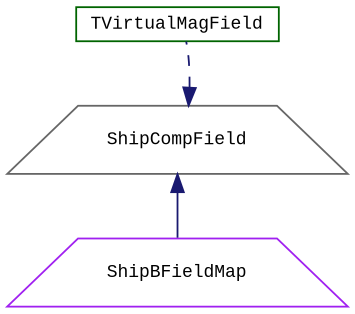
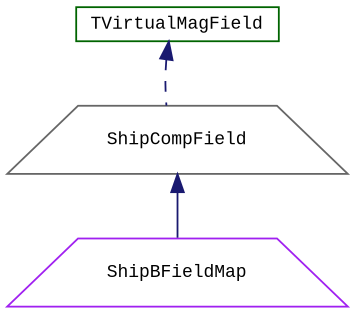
(189, 64) -> (165, 83)
